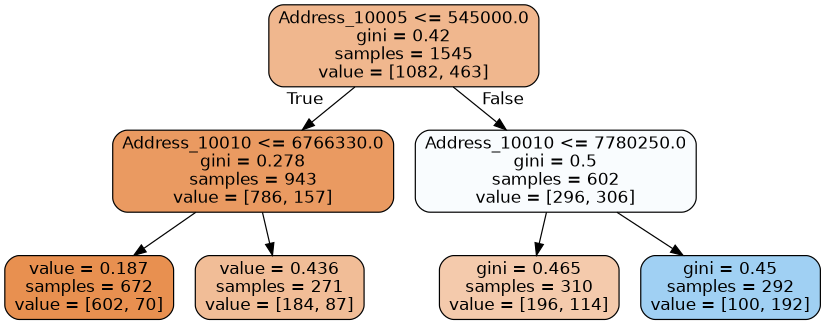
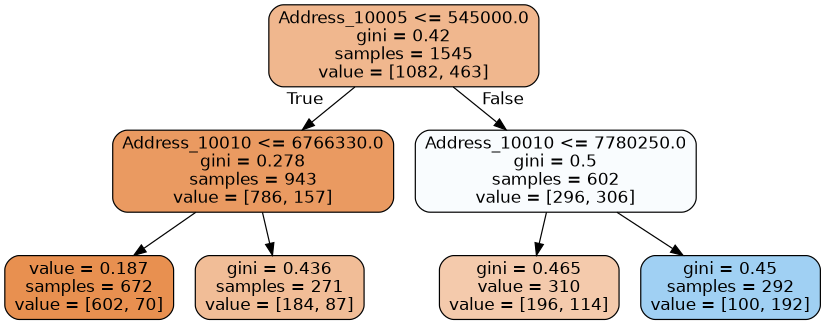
(280, 288) -> (280, 288)
(529, 288) -> (529, 288)
